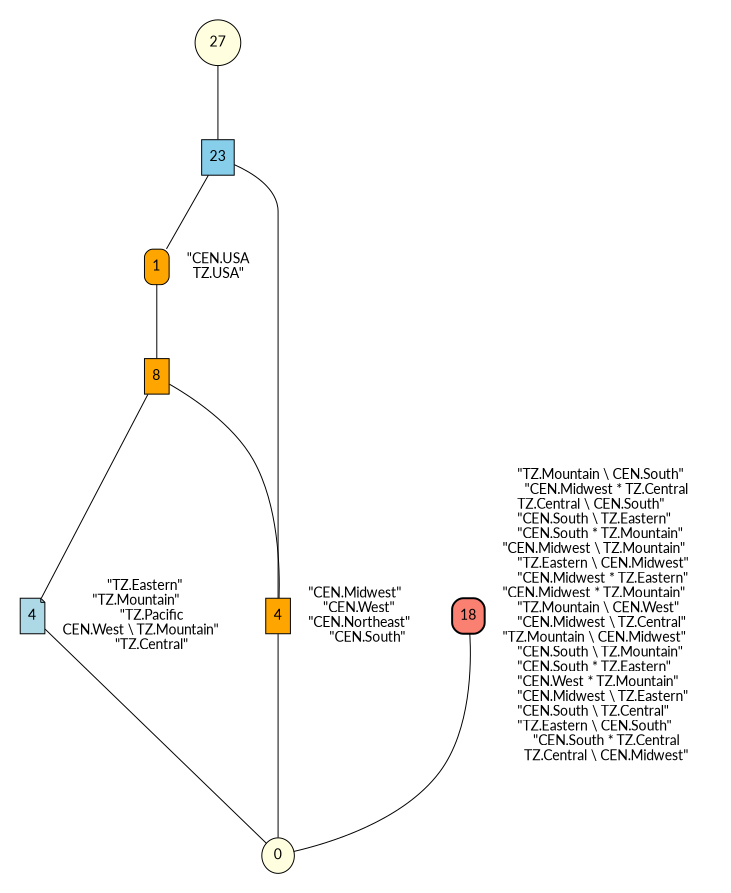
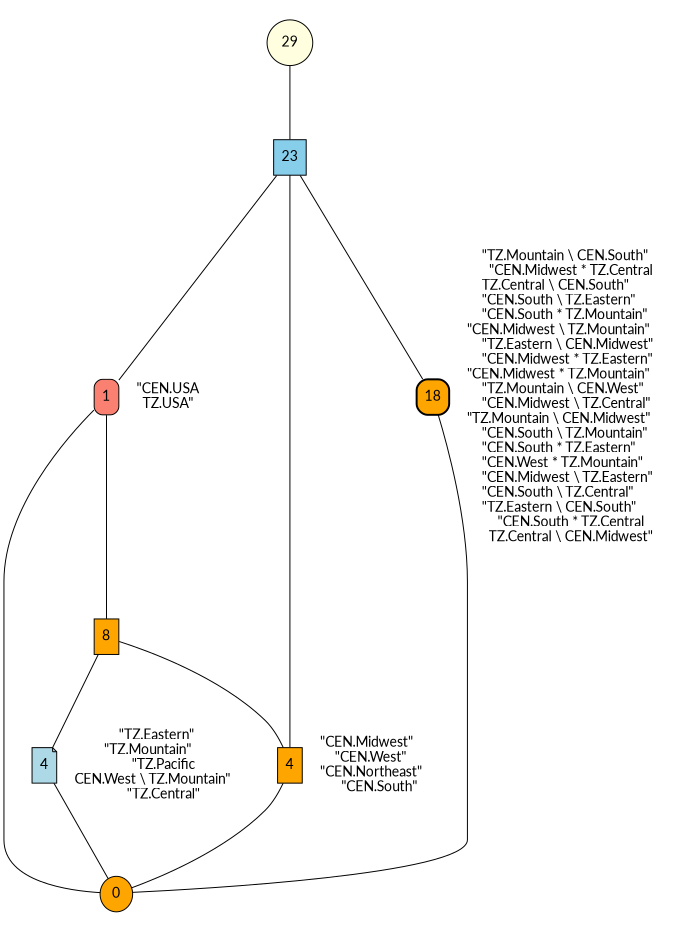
(218, 43) -> (290, 43)
(157, 267) -> (106, 397)
none -> (361, 277)
(468, 616) -> (433, 397)
none -> (4, 672)
(278, 856) -> (116, 894)
